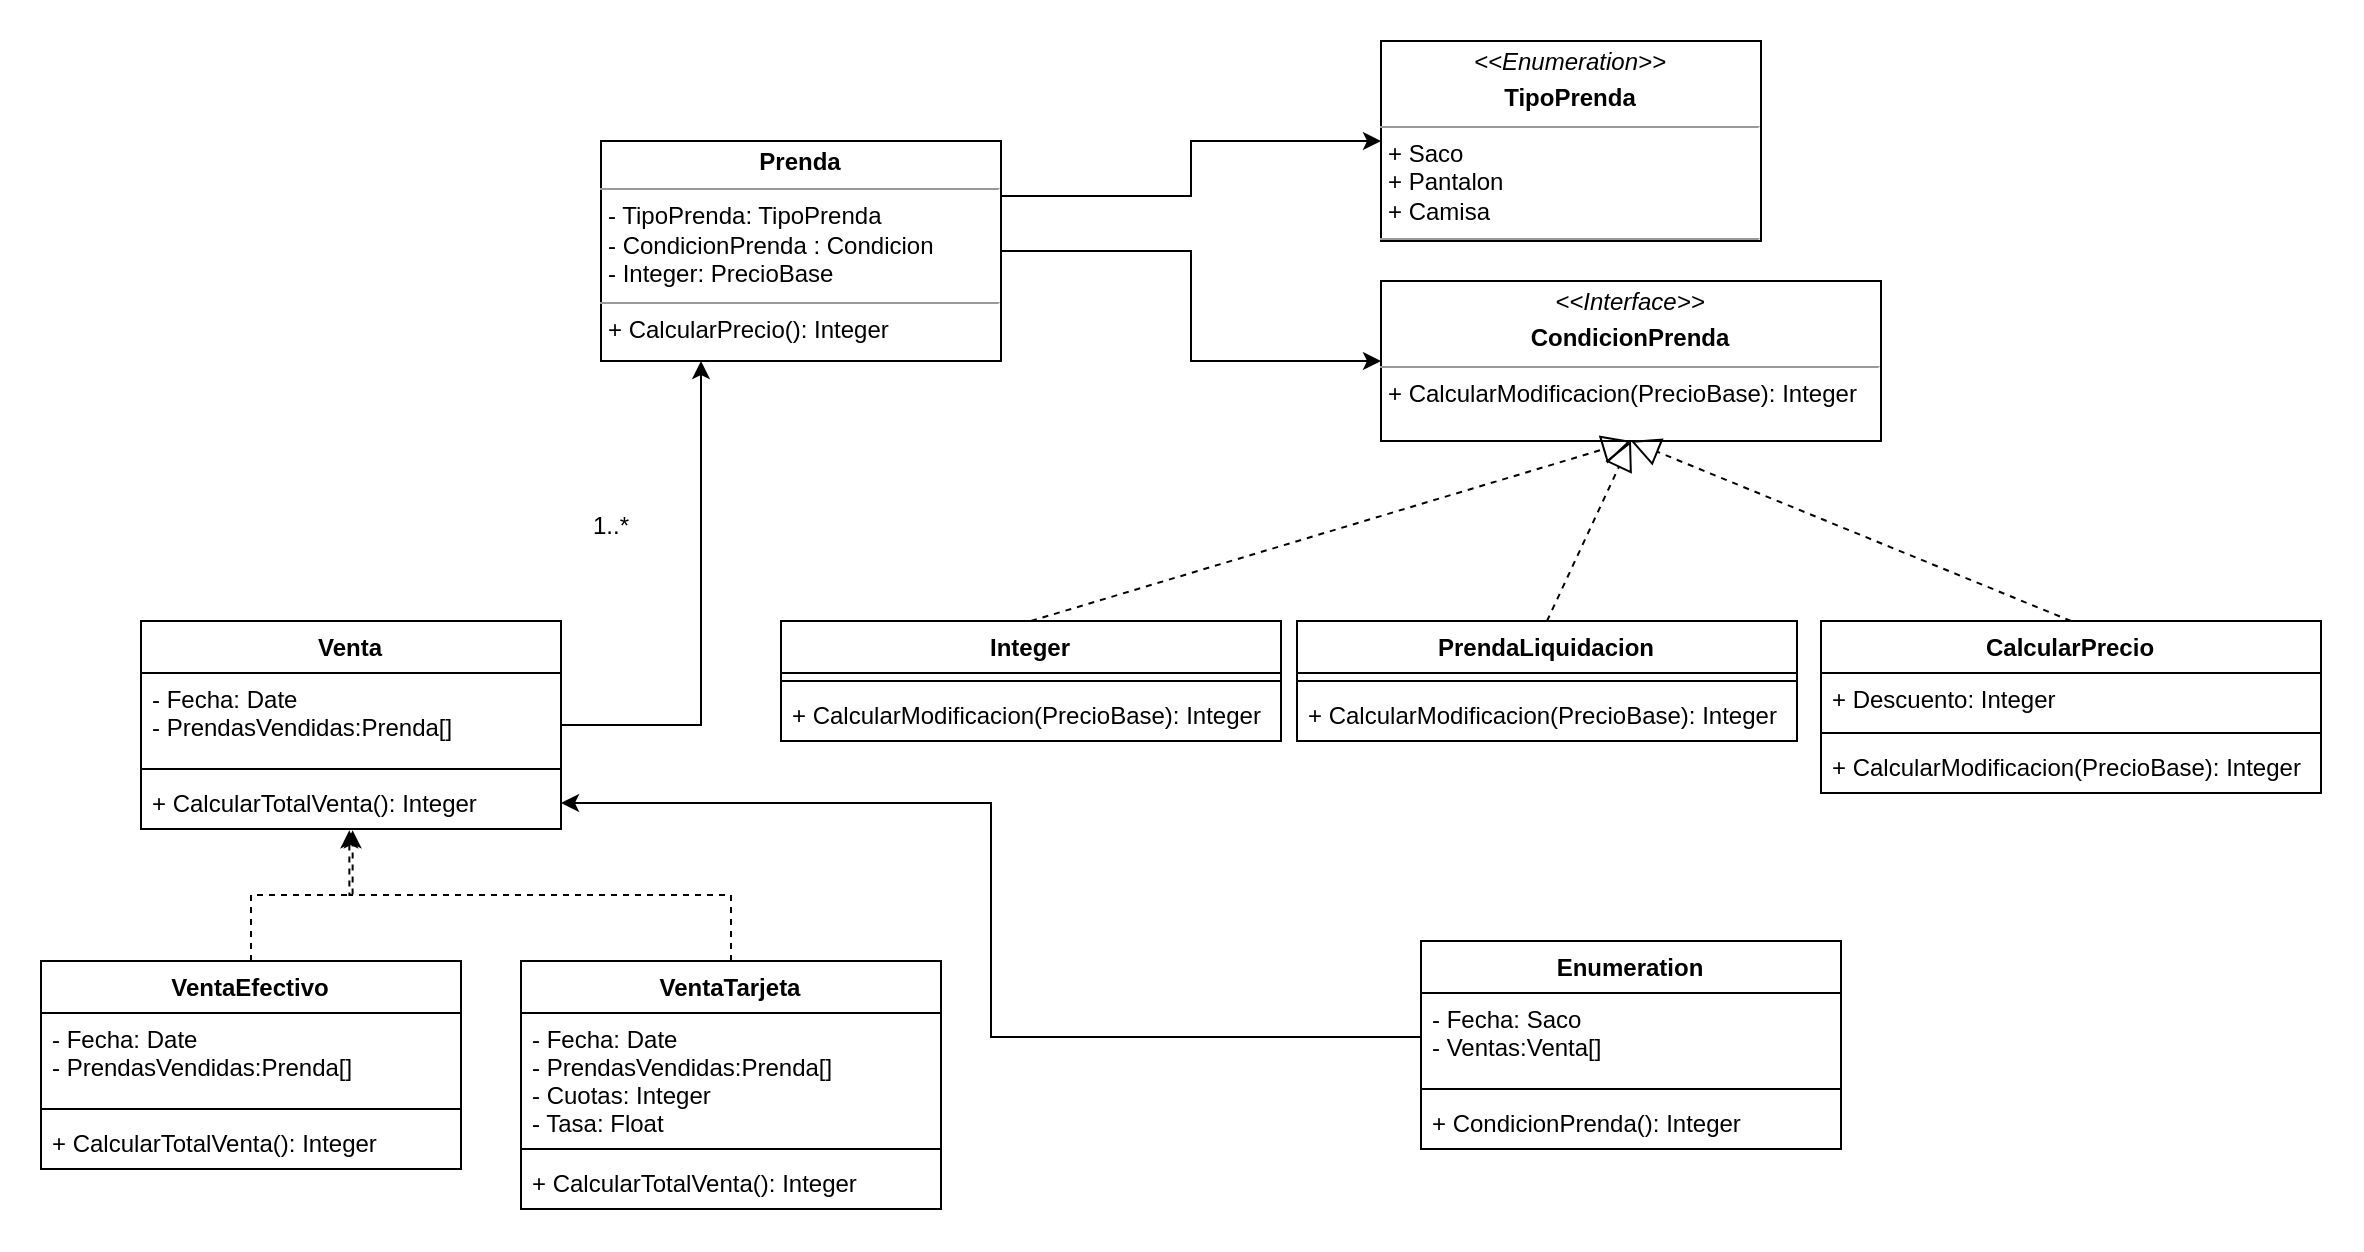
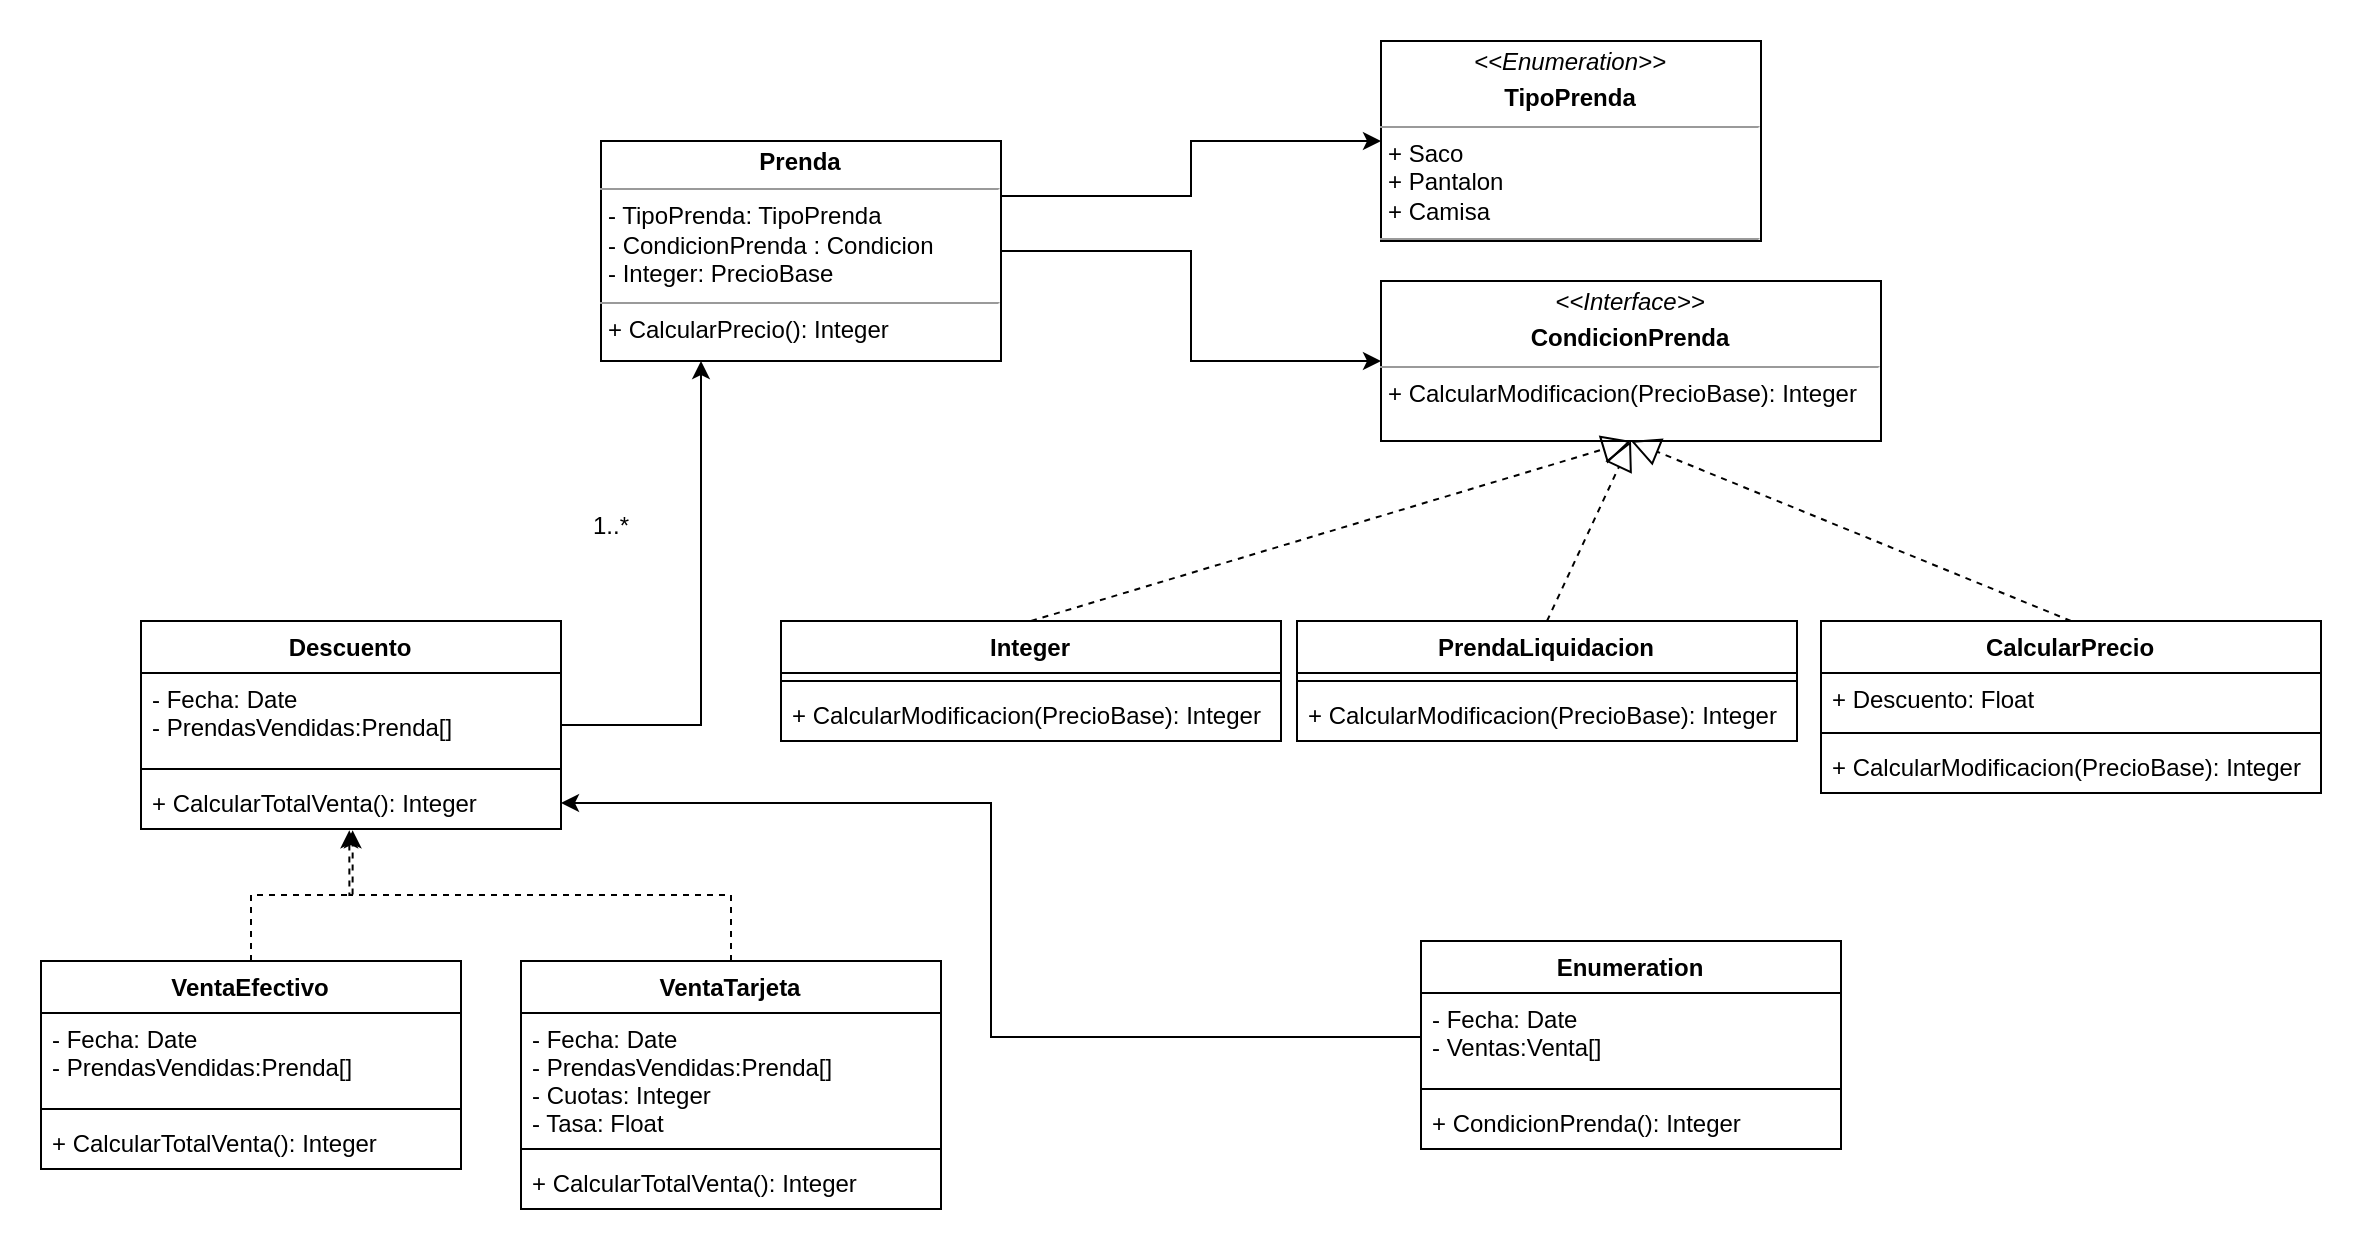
(350, 648) -> (350, 648)
(1957, 700) -> (1940, 700)
(1510, 1020) -> (1510, 1020)
